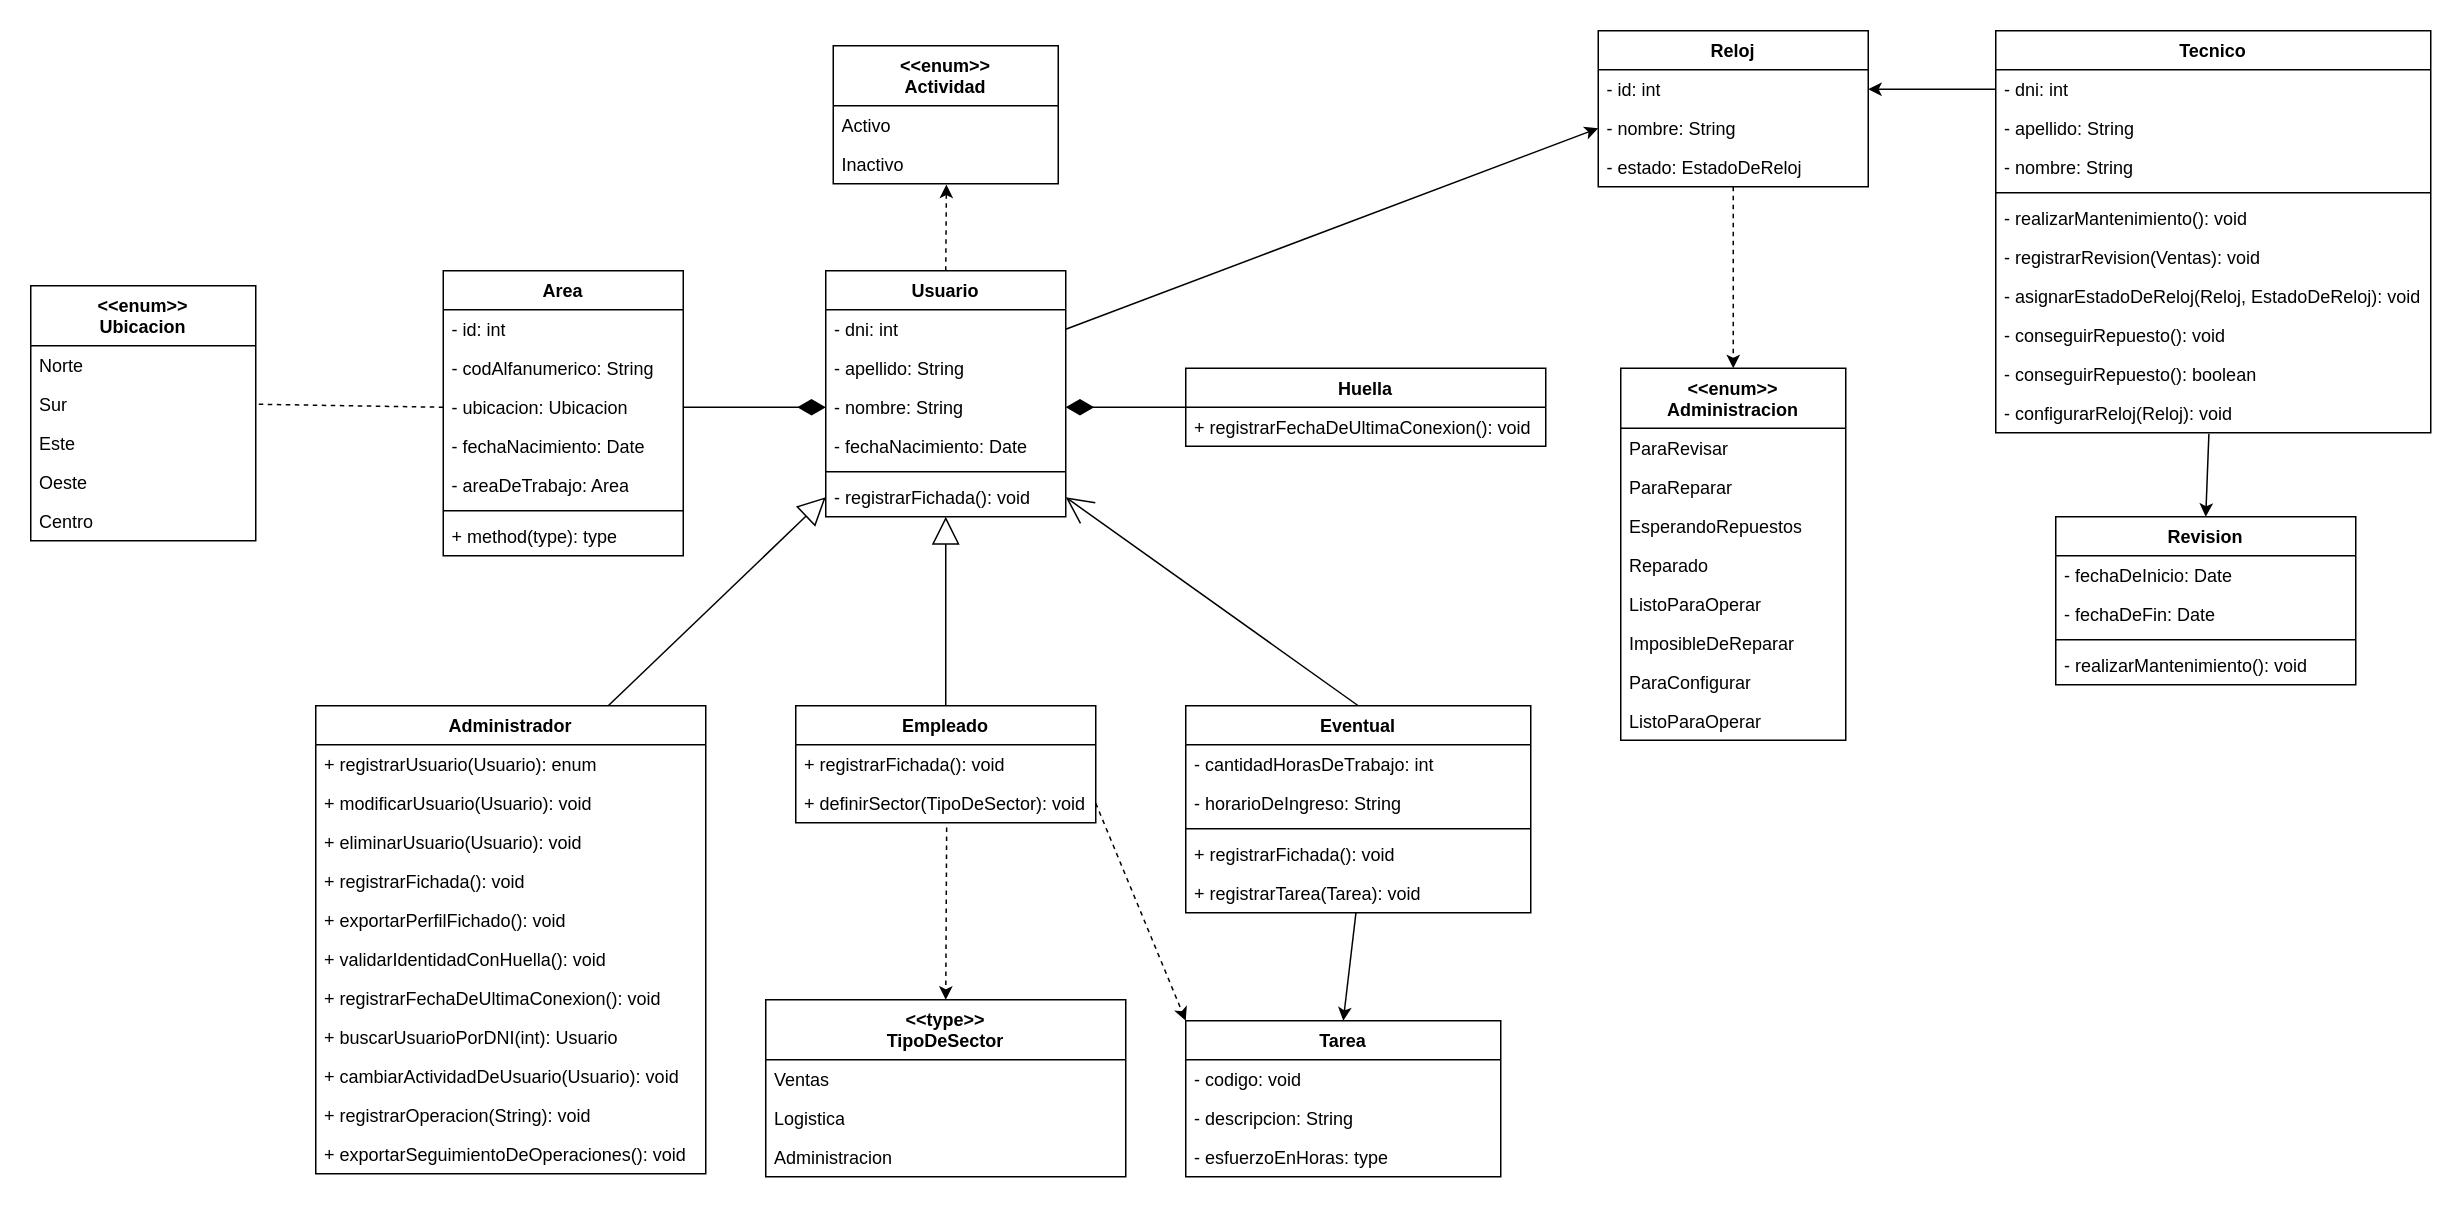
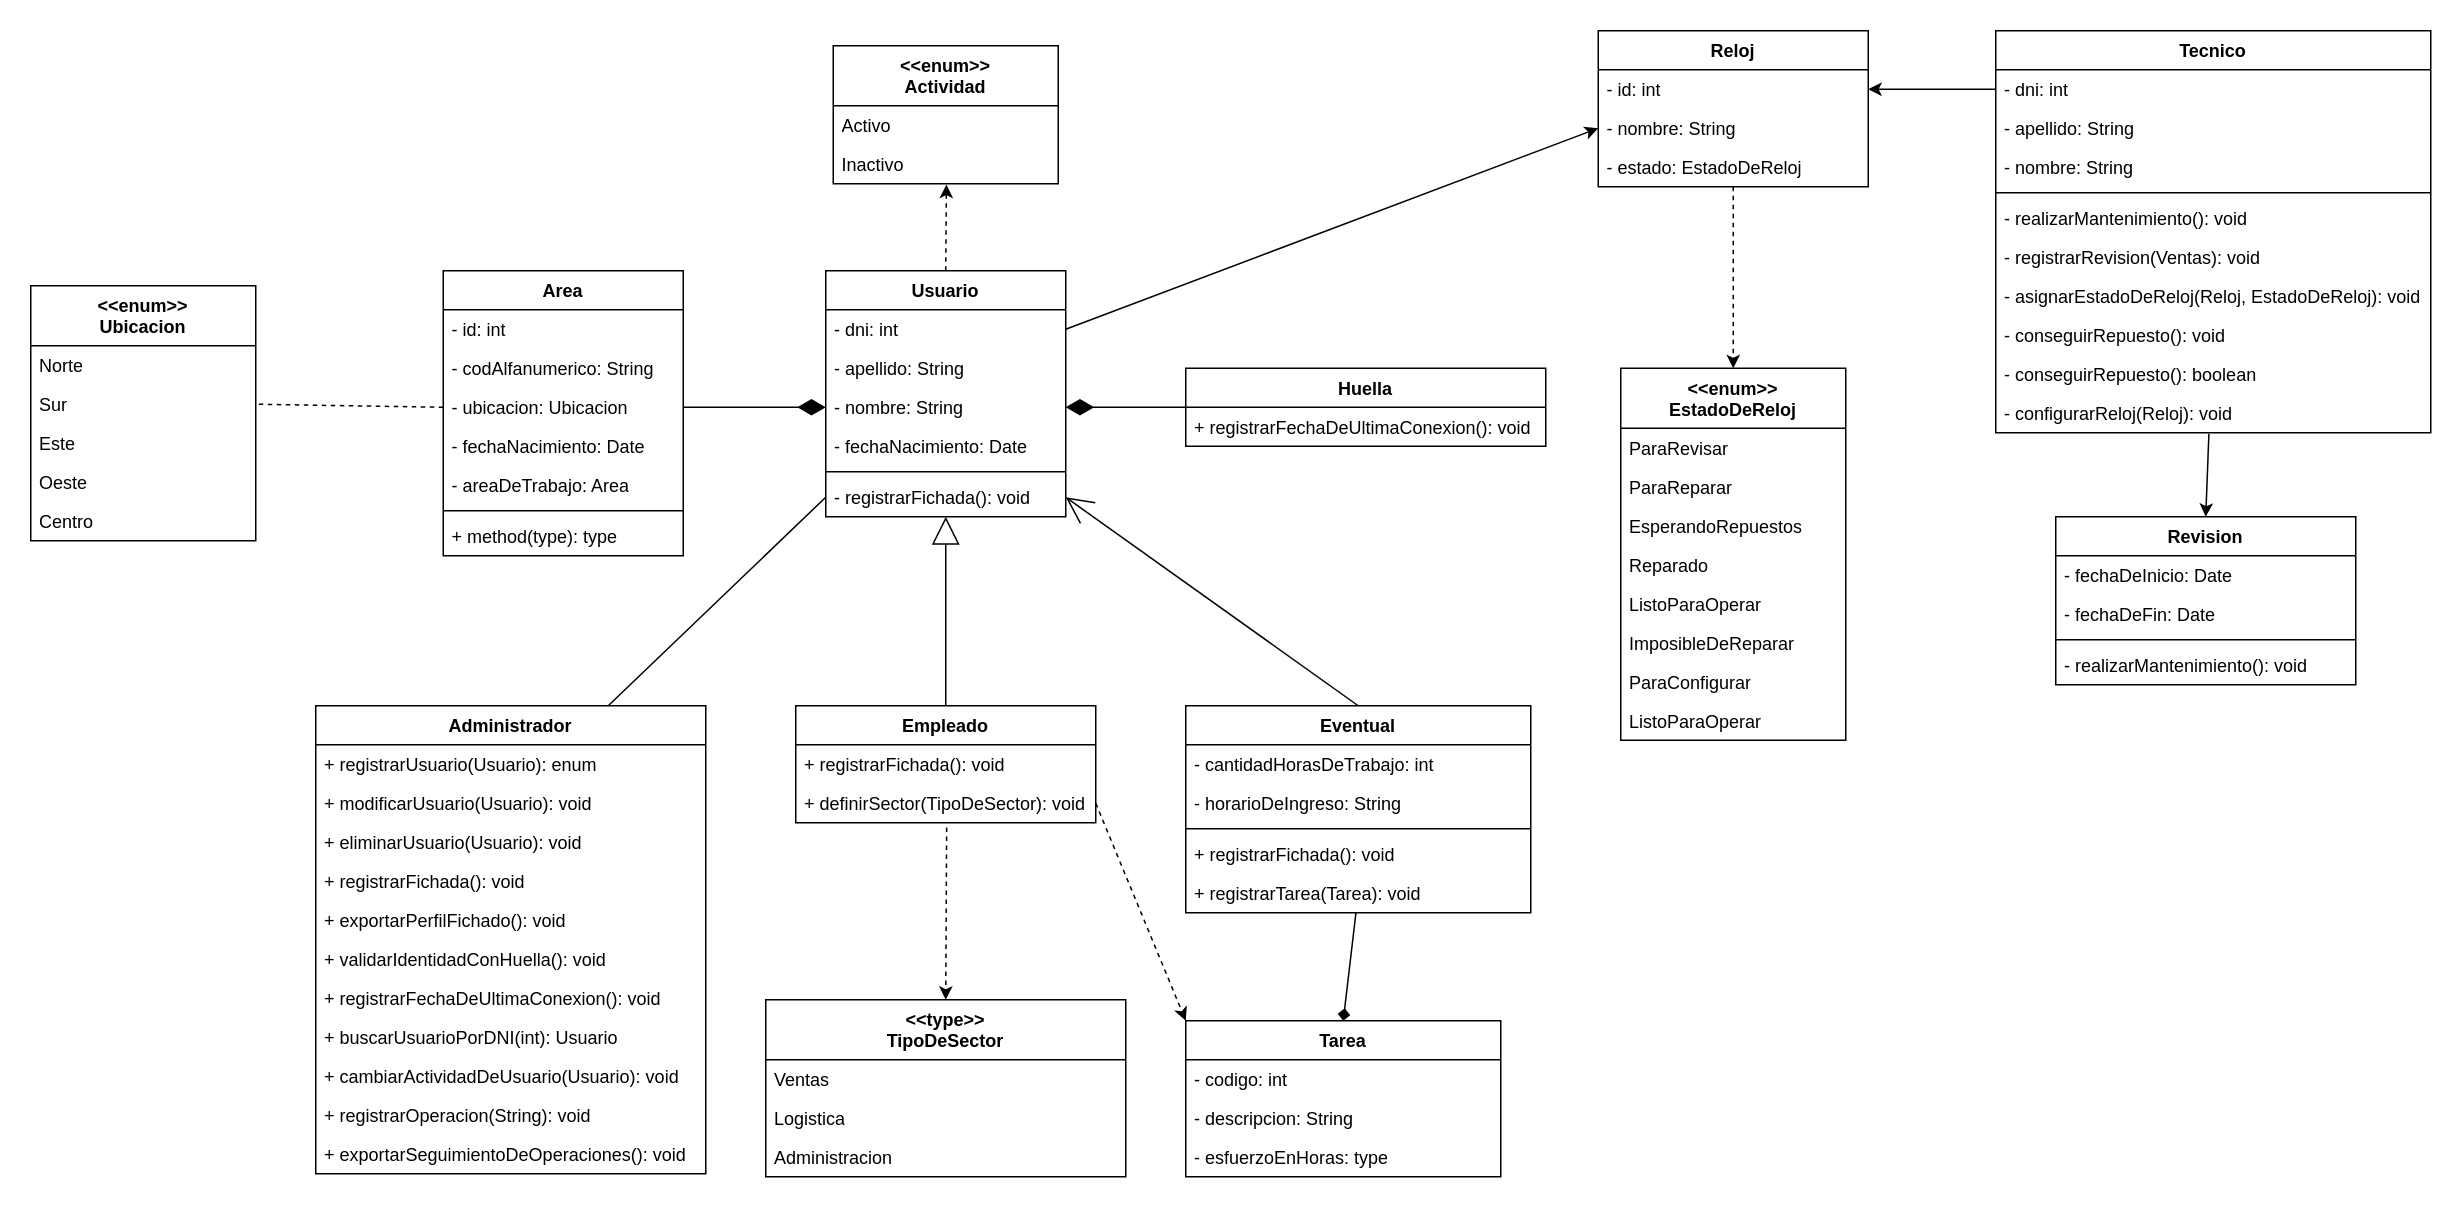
(1733, 400) -> (1733, 400)
(805, 517) -> (813, 509)
(1345, 1009) -> (1345, 1008)
(1254, 1081) -> (1249, 1081)
